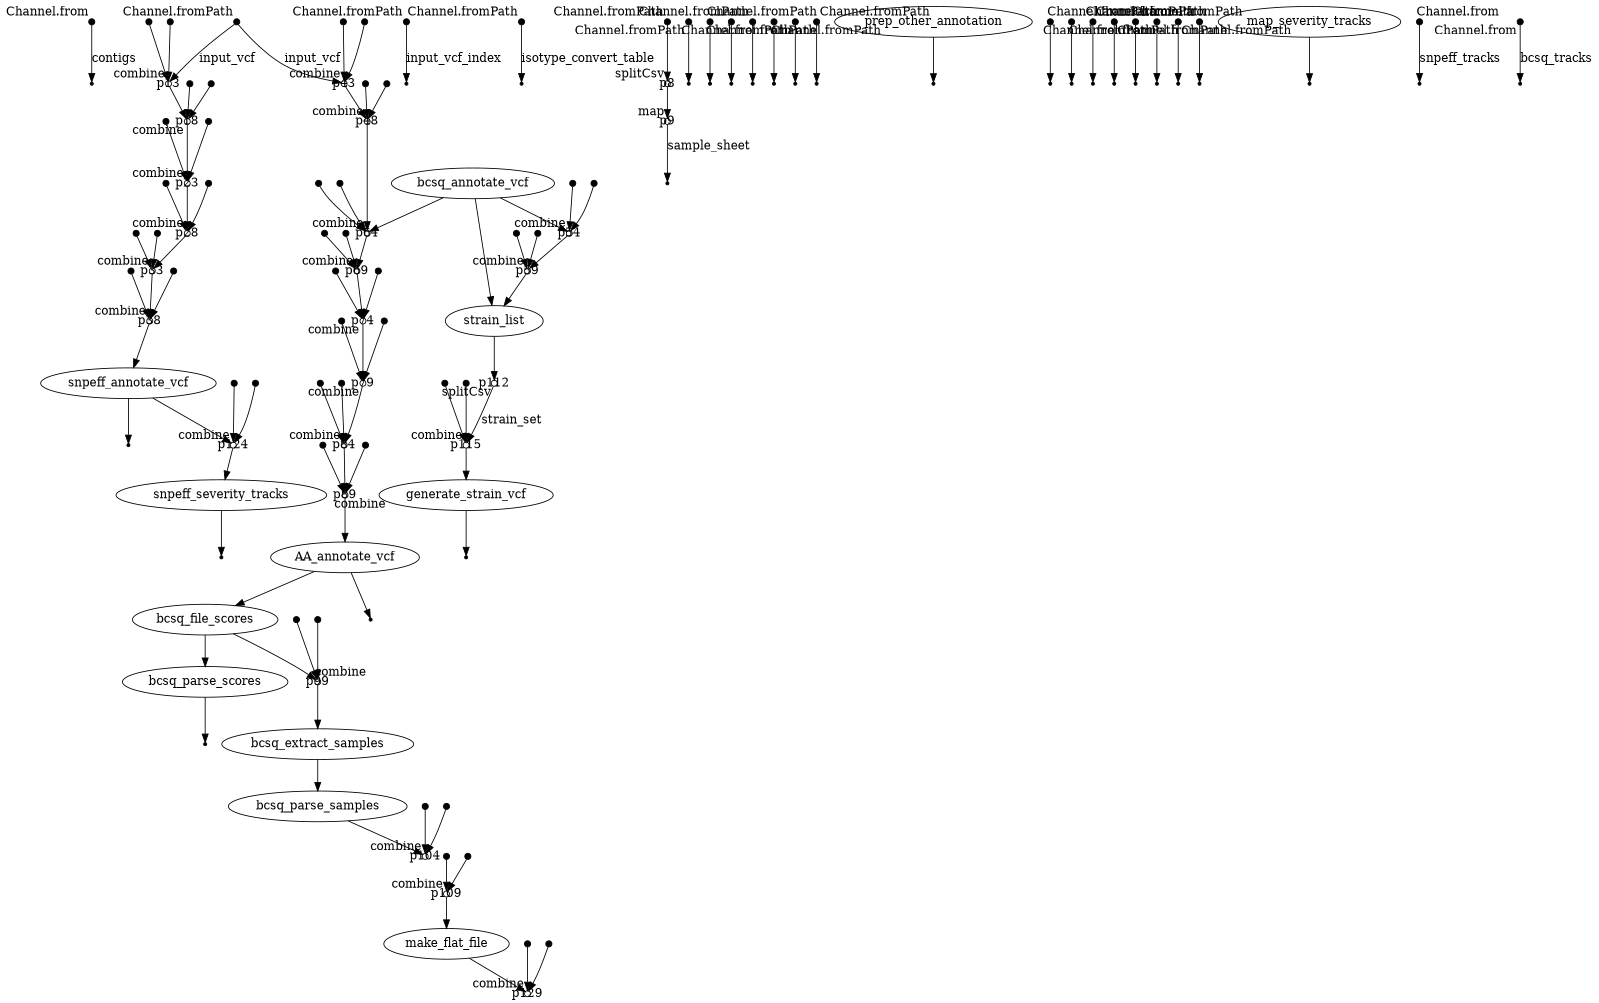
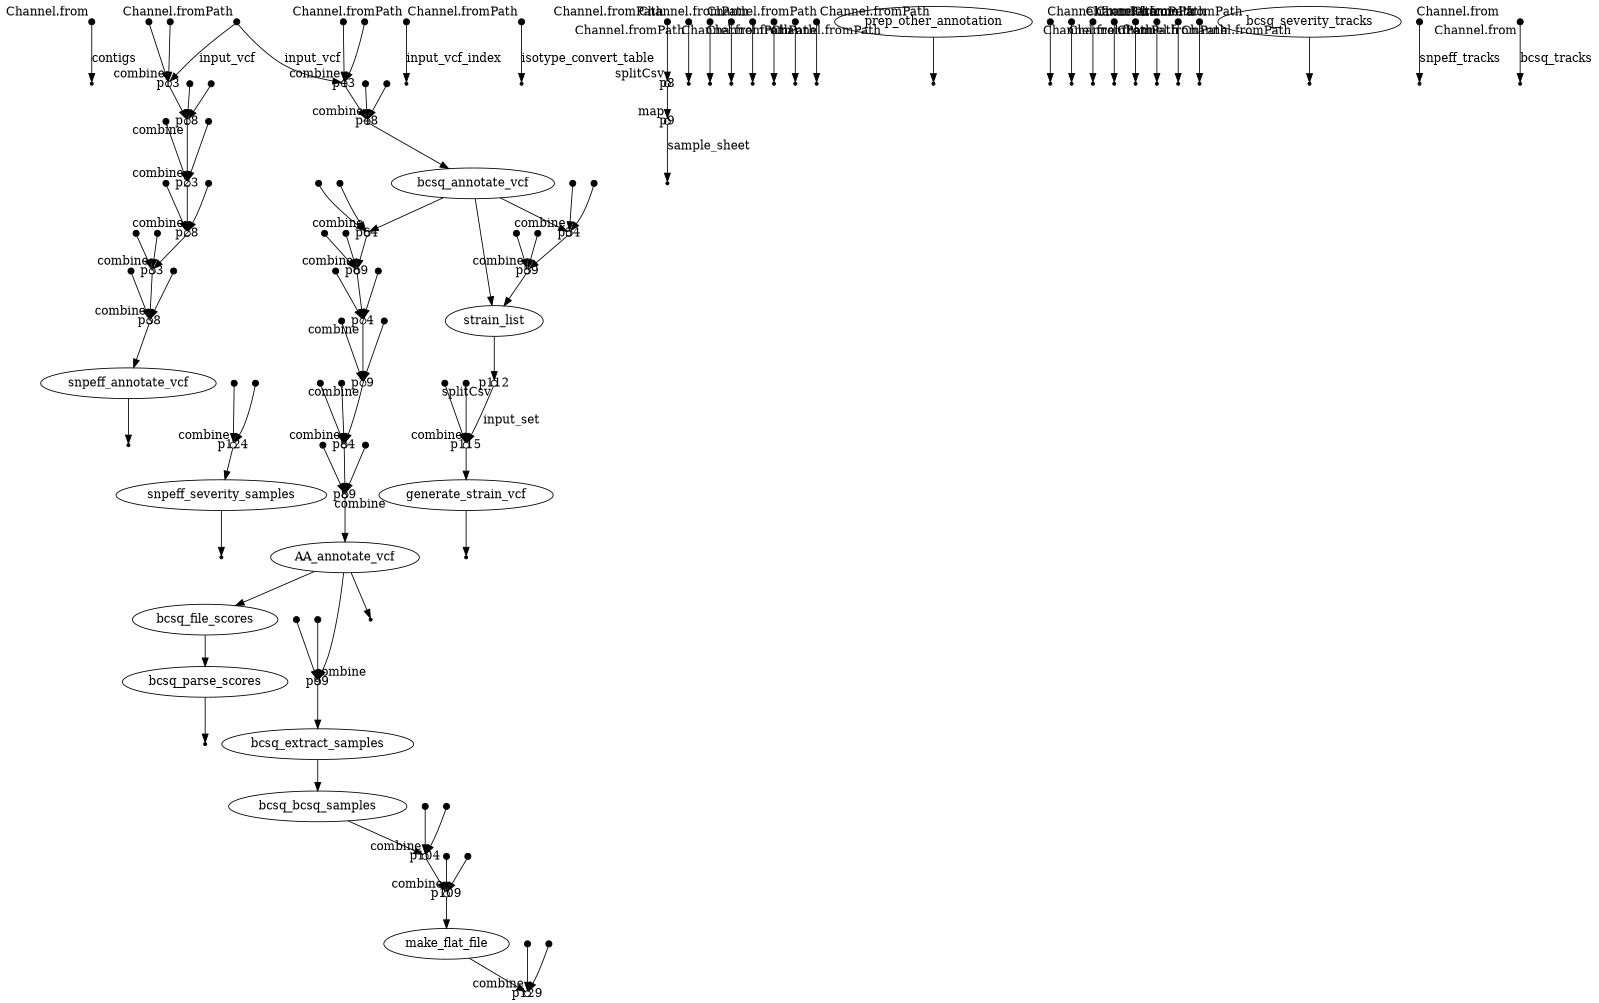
(1310, 22) -> (1310, 22)
(367, 173) -> (405, 144)
(188, 418) -> none
(512, 420) -> (512, 420)
(221, 495) -> (221, 495)
(271, 653) -> (336, 623)
(318, 806) -> (318, 806)
none -> (434, 871)
